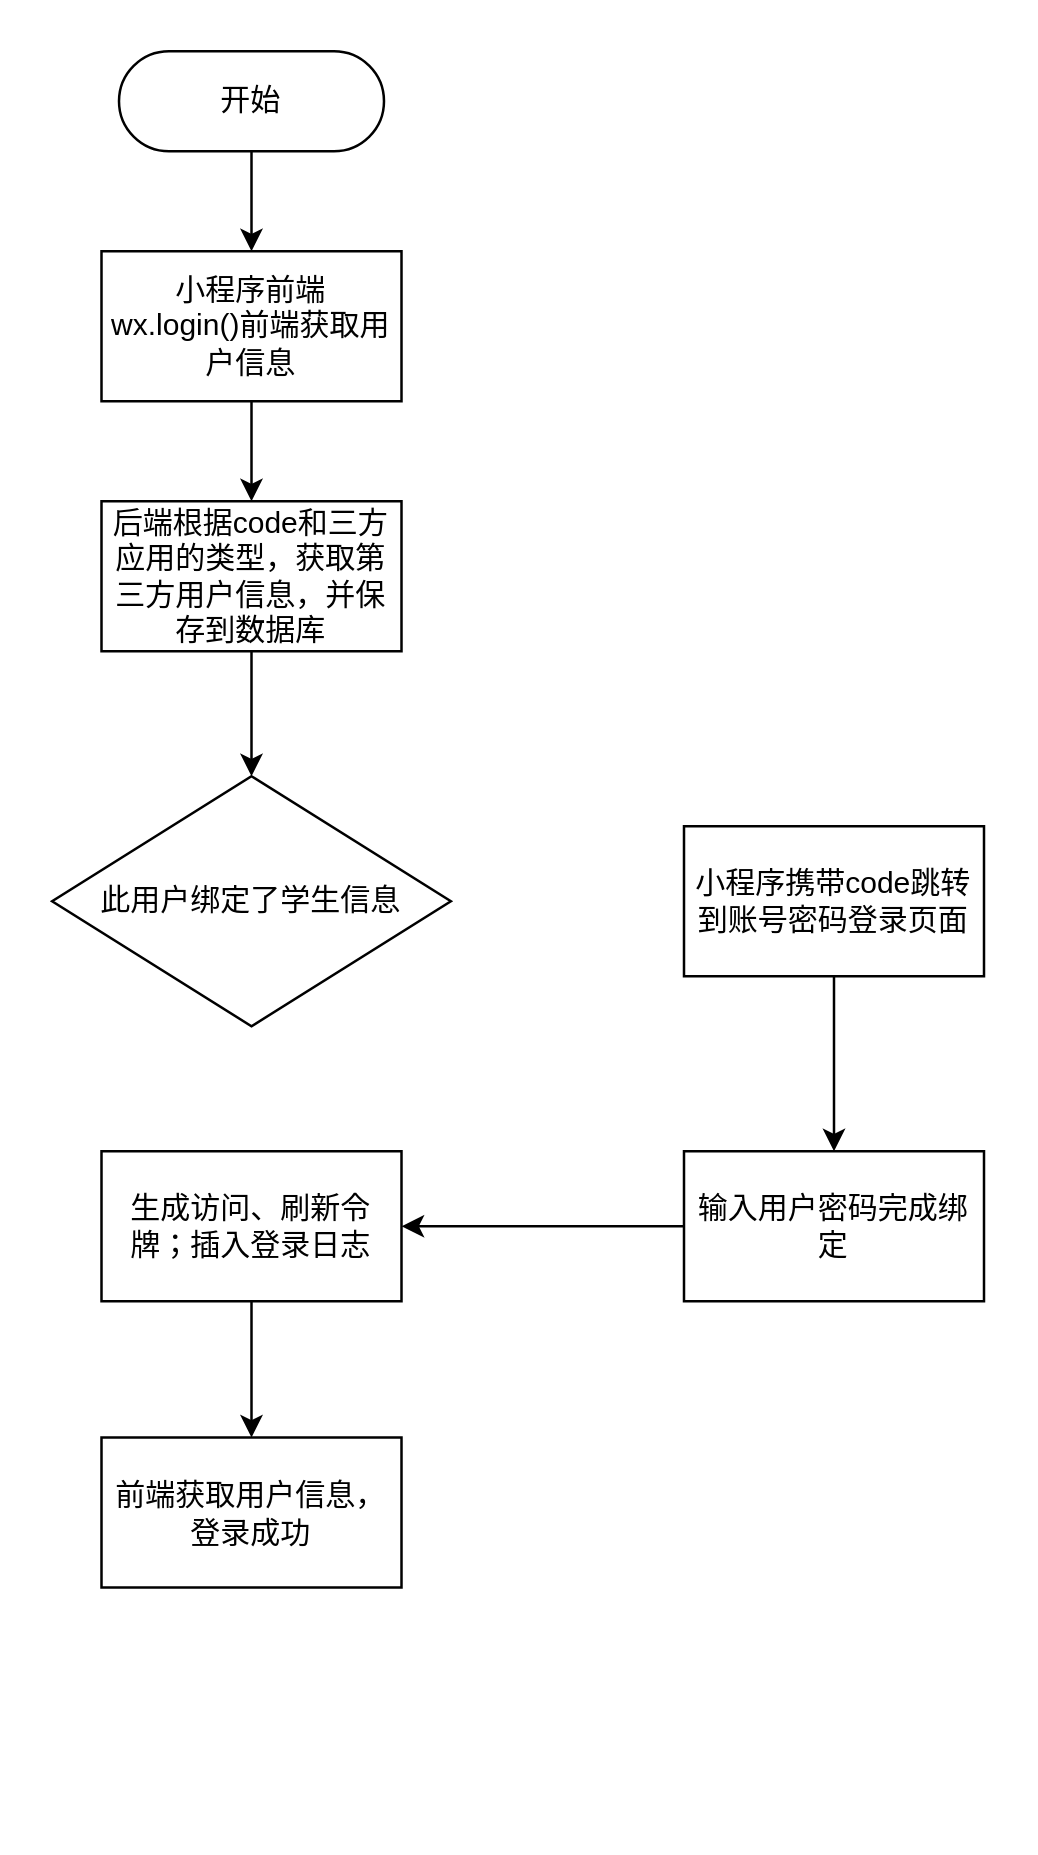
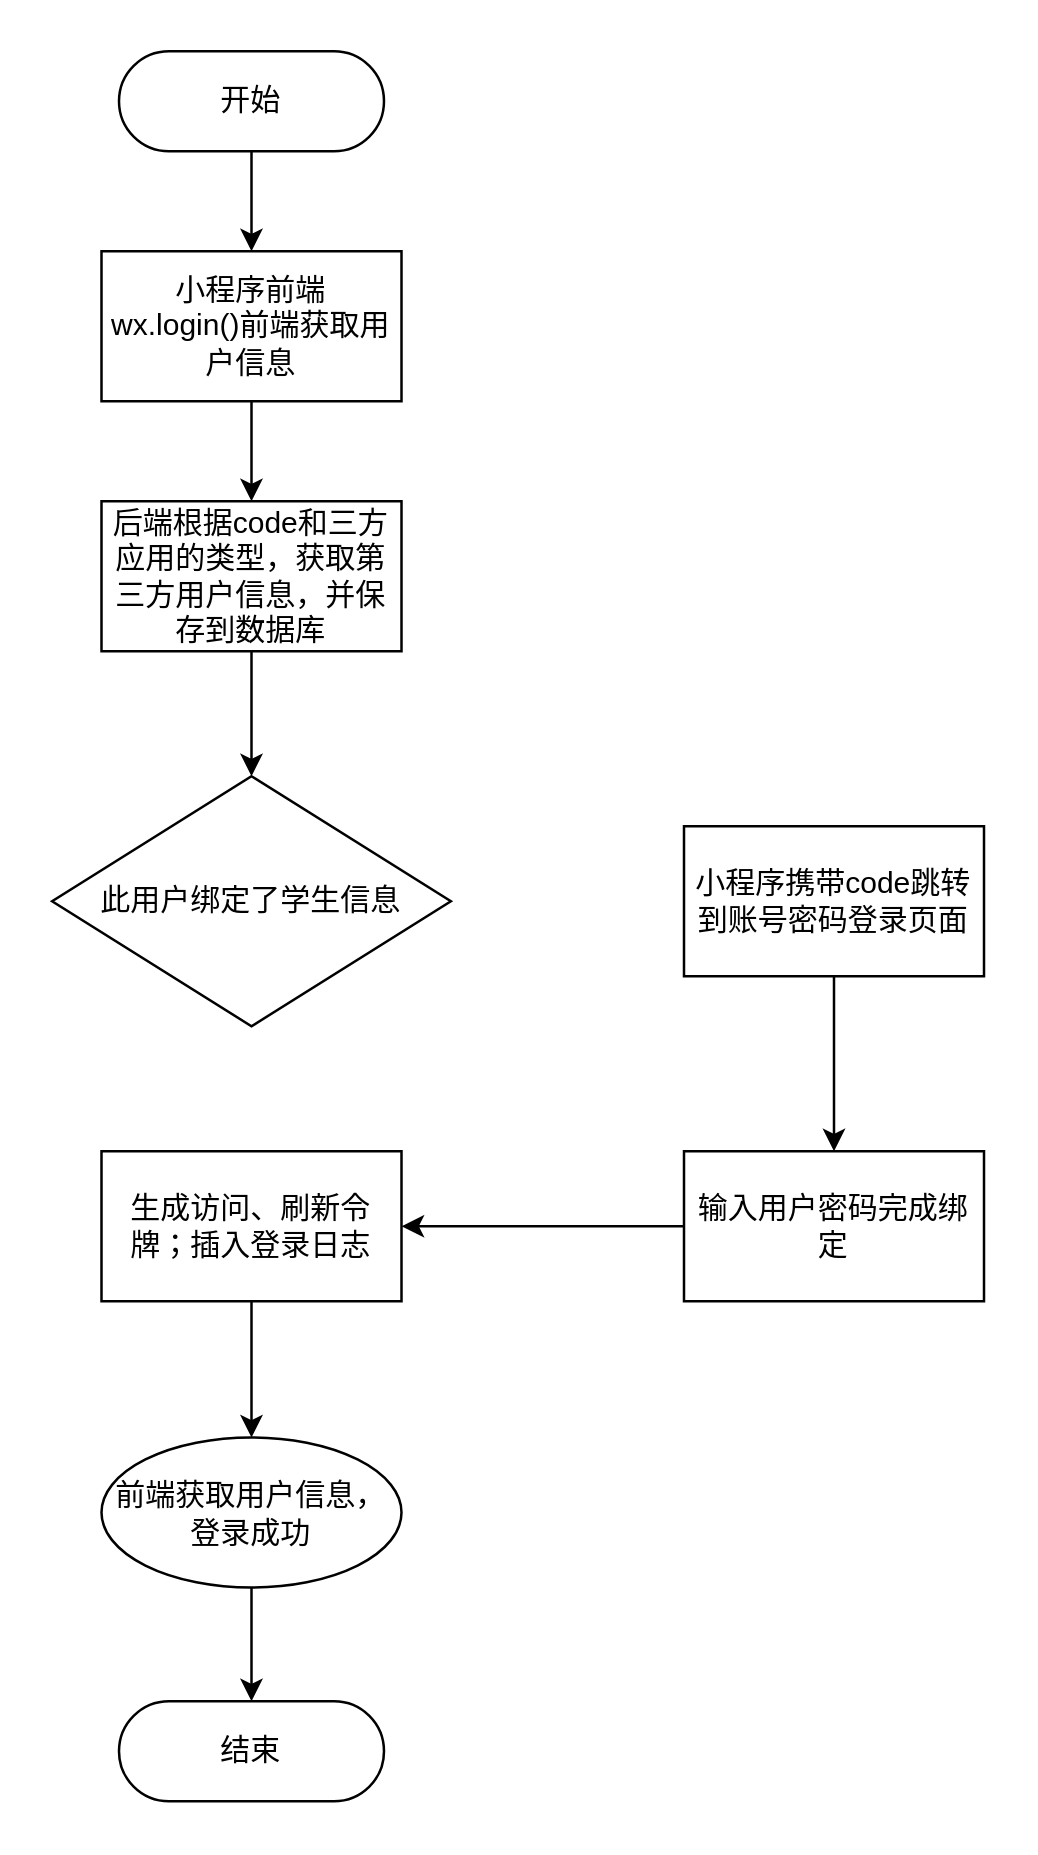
(251, 1513) -> (251, 1513)
none -> (251, 1636)
none -> (251, 1751)
